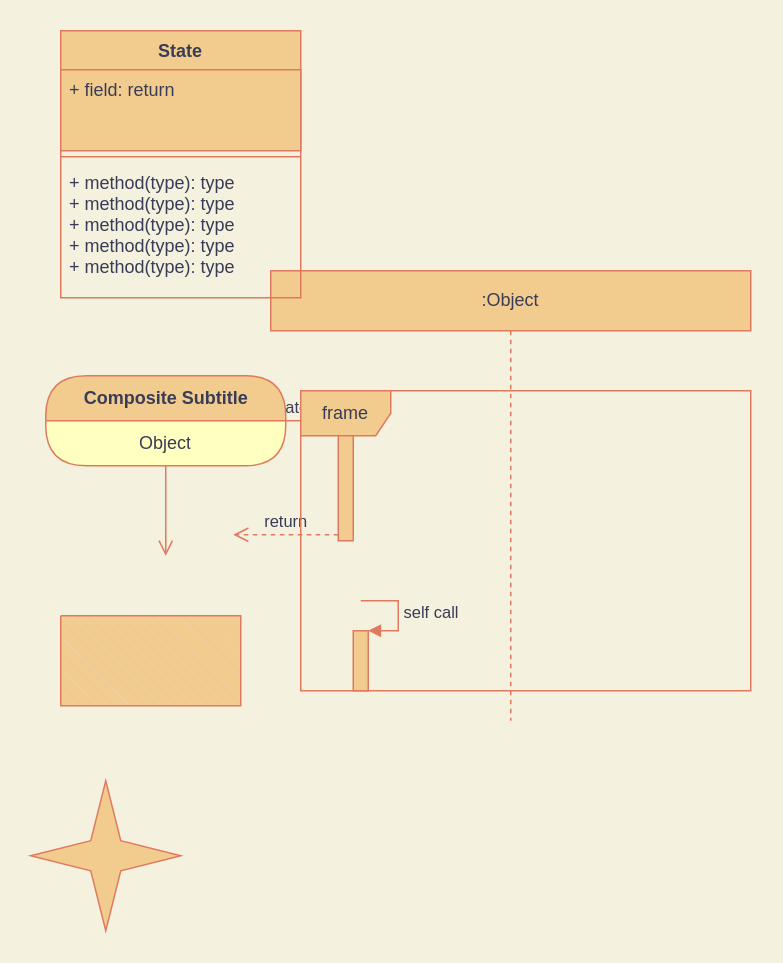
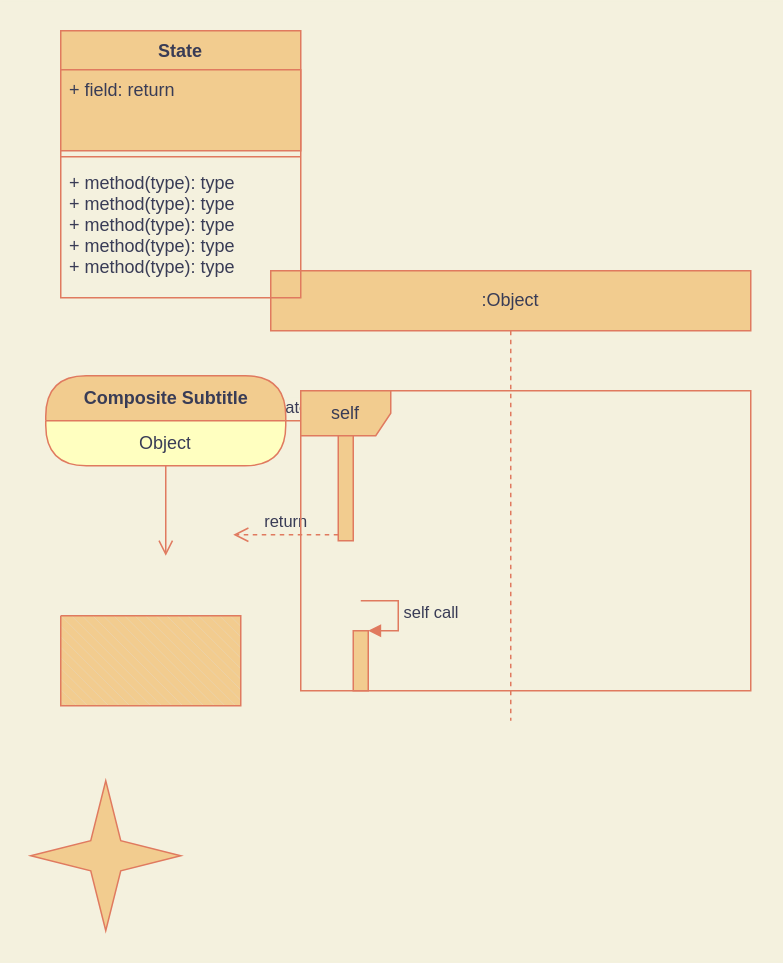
(346, 413) -> (346, 413)
